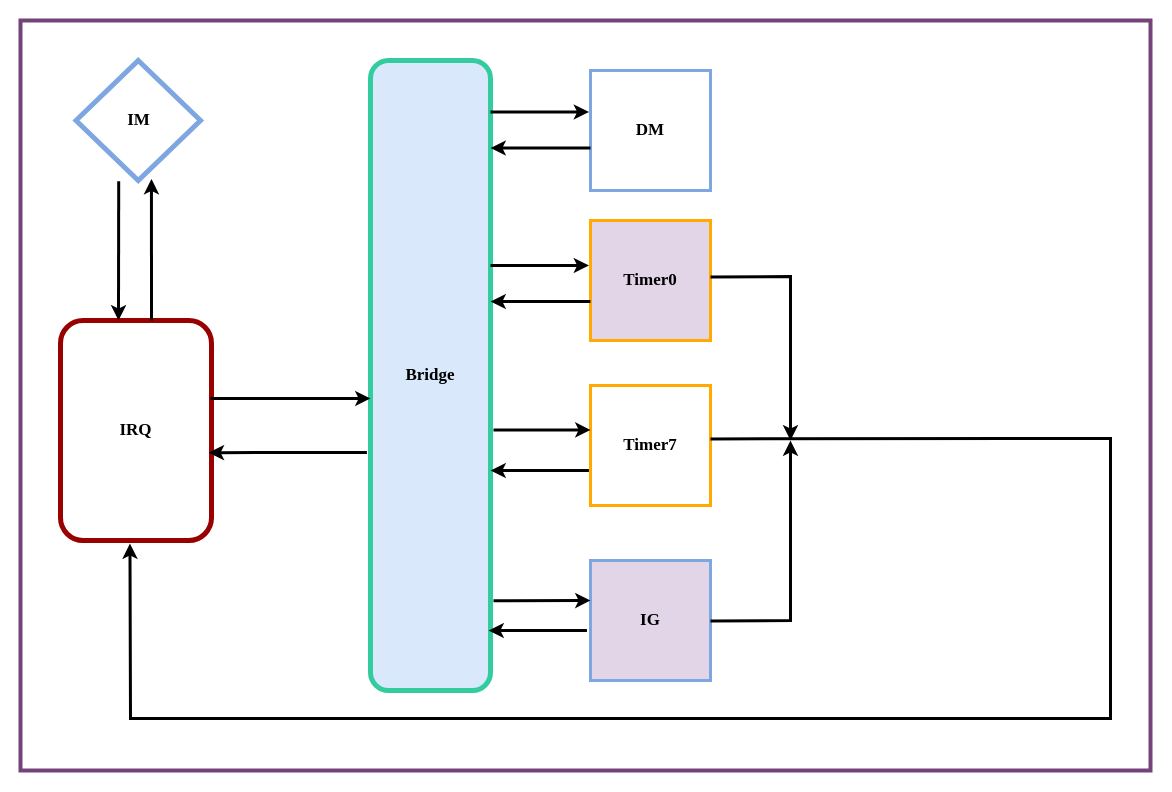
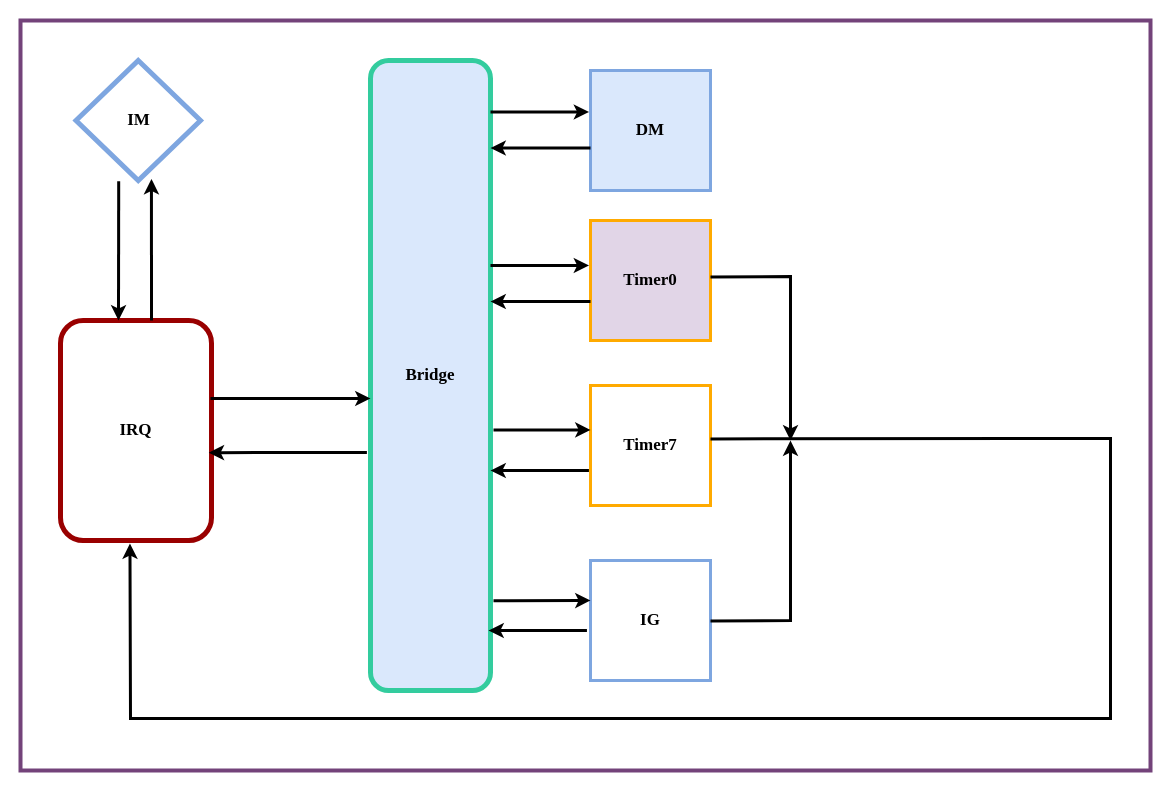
(651, 131) -> (651, 131)
(651, 621) -> (651, 621)
